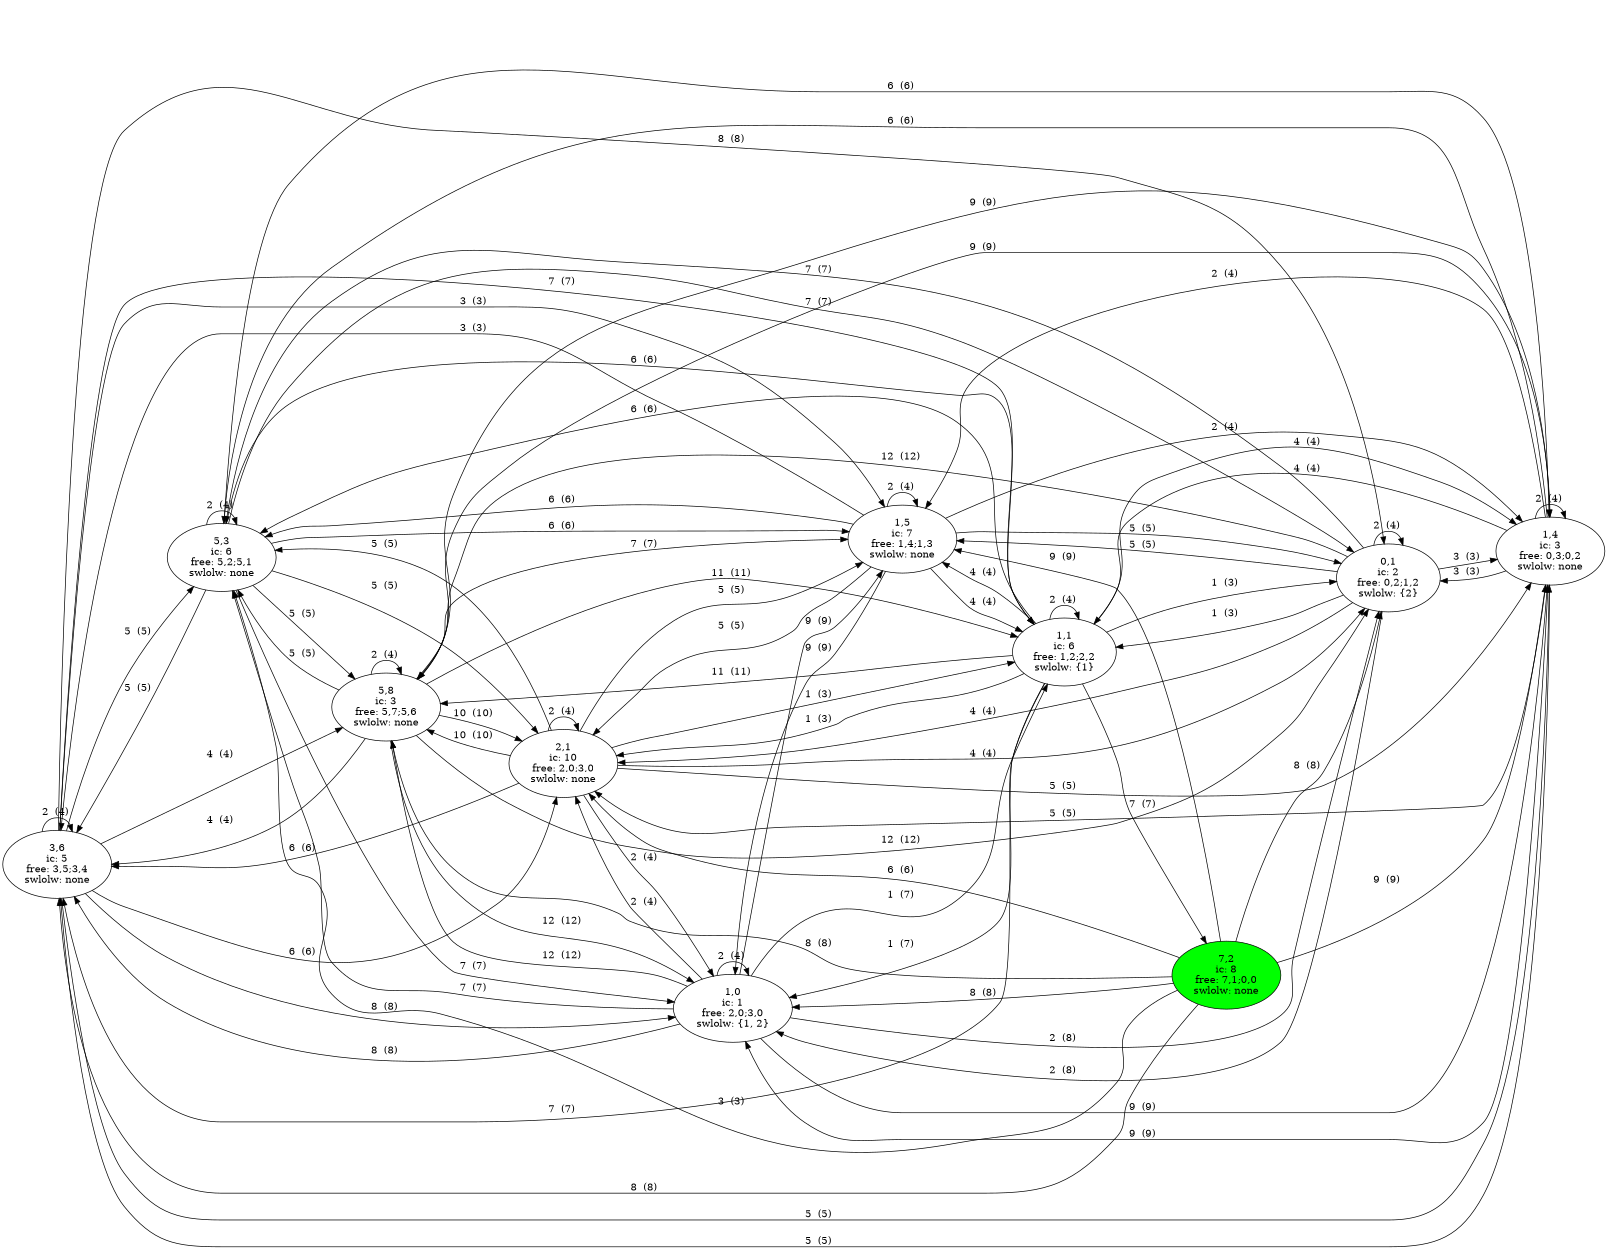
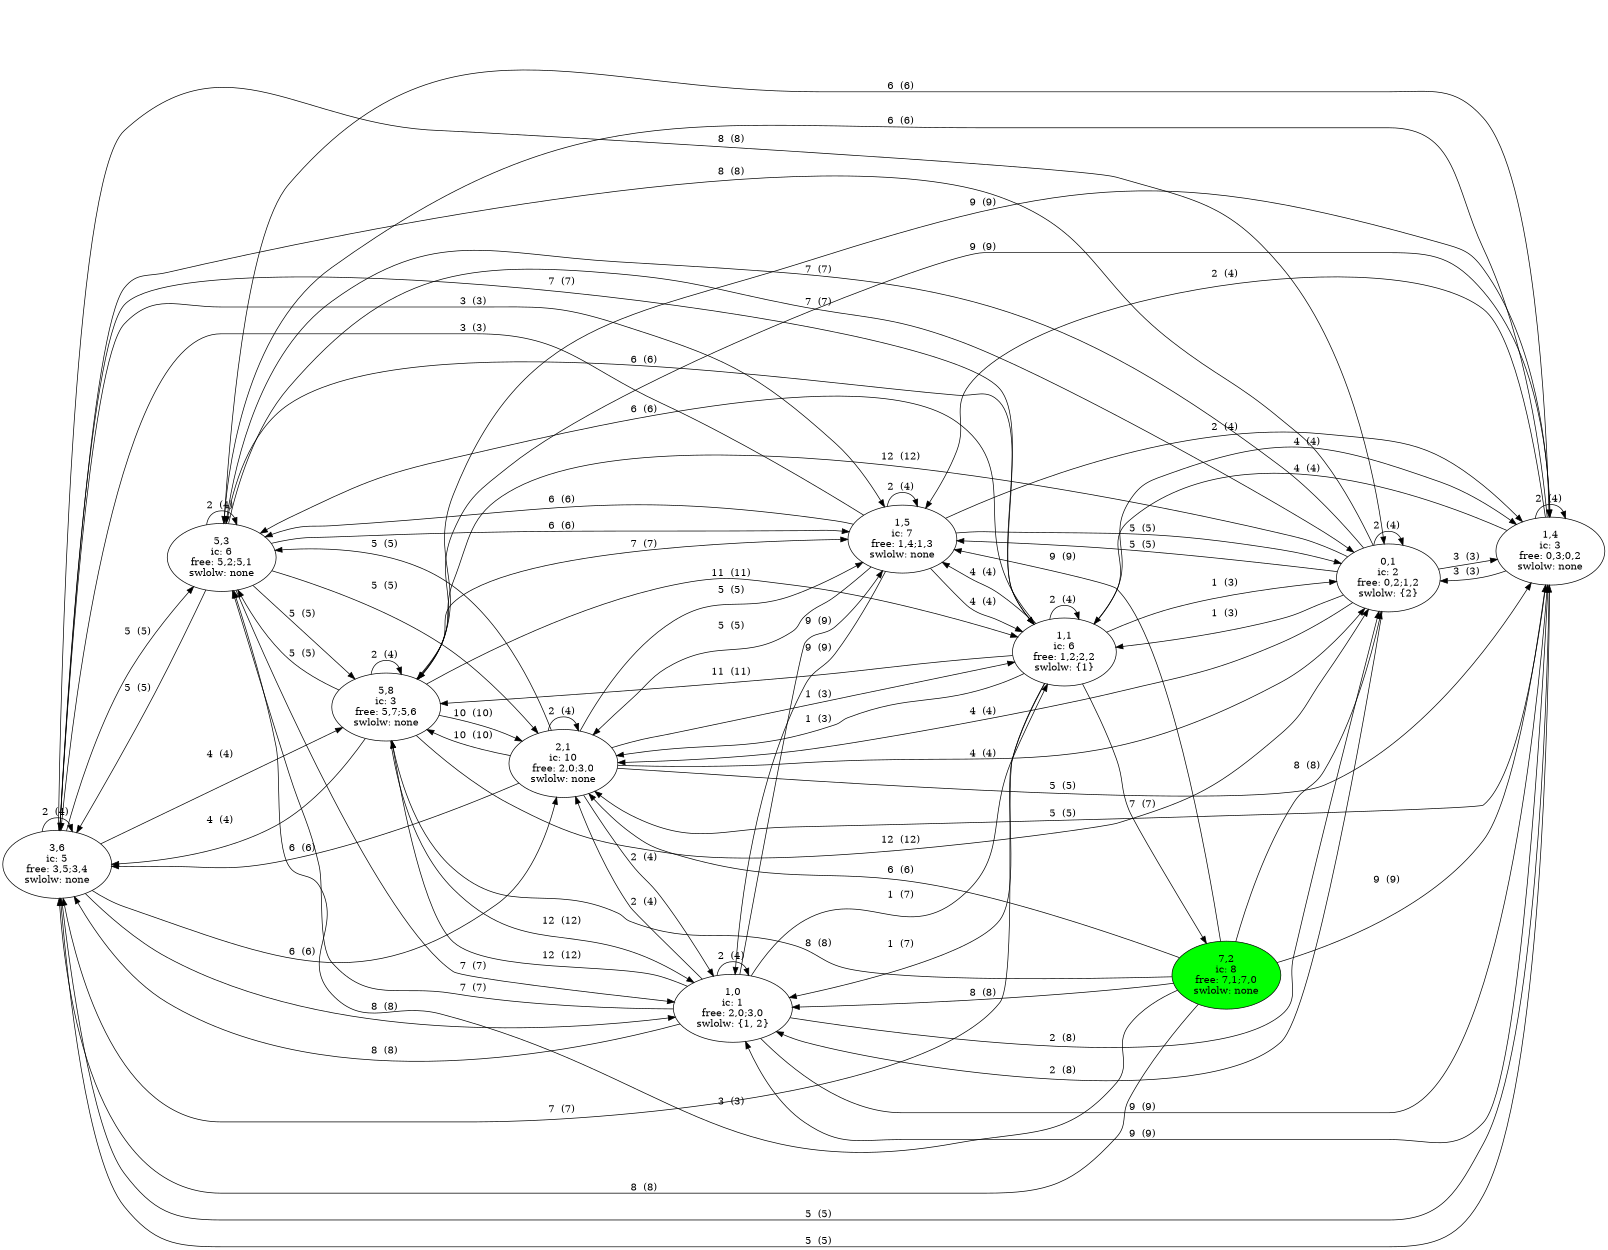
none -> (547, 201)
(1226, 975) -> (1226, 975)
